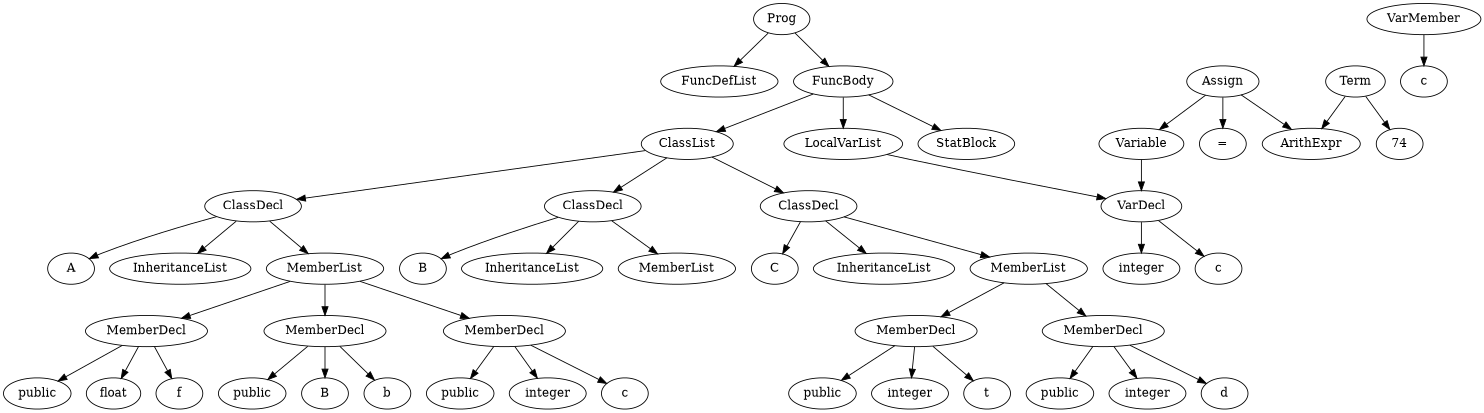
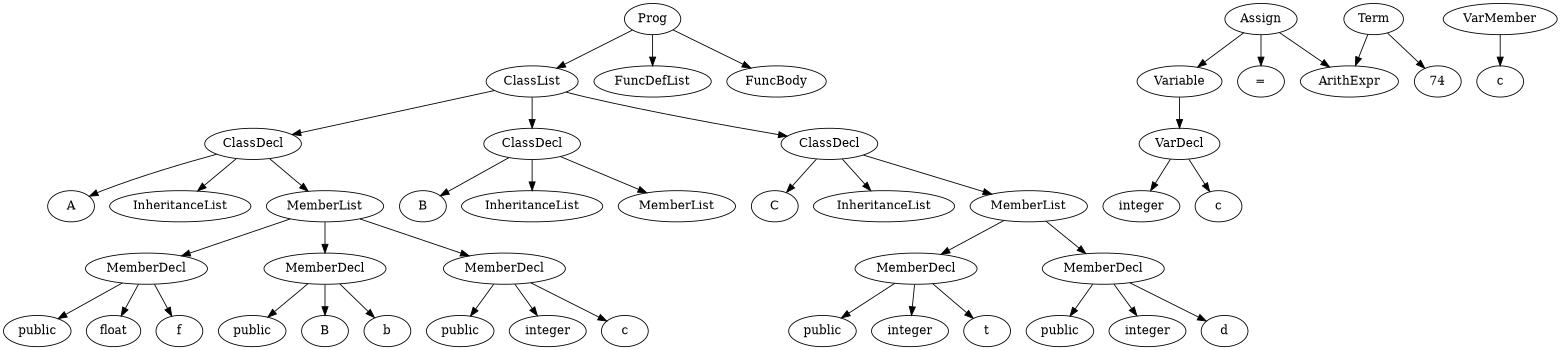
(769, 111) -> (599, 47)
(843, 144) -> none
(966, 144) -> none
